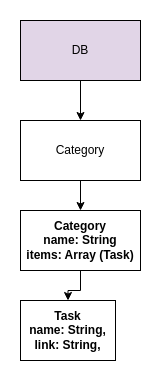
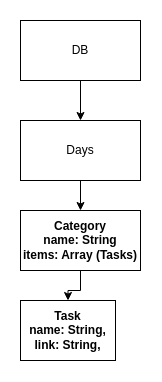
(81, 51) -> (81, 51)
(81, 151) -> (81, 151)
(81, 241) -> (81, 241)
